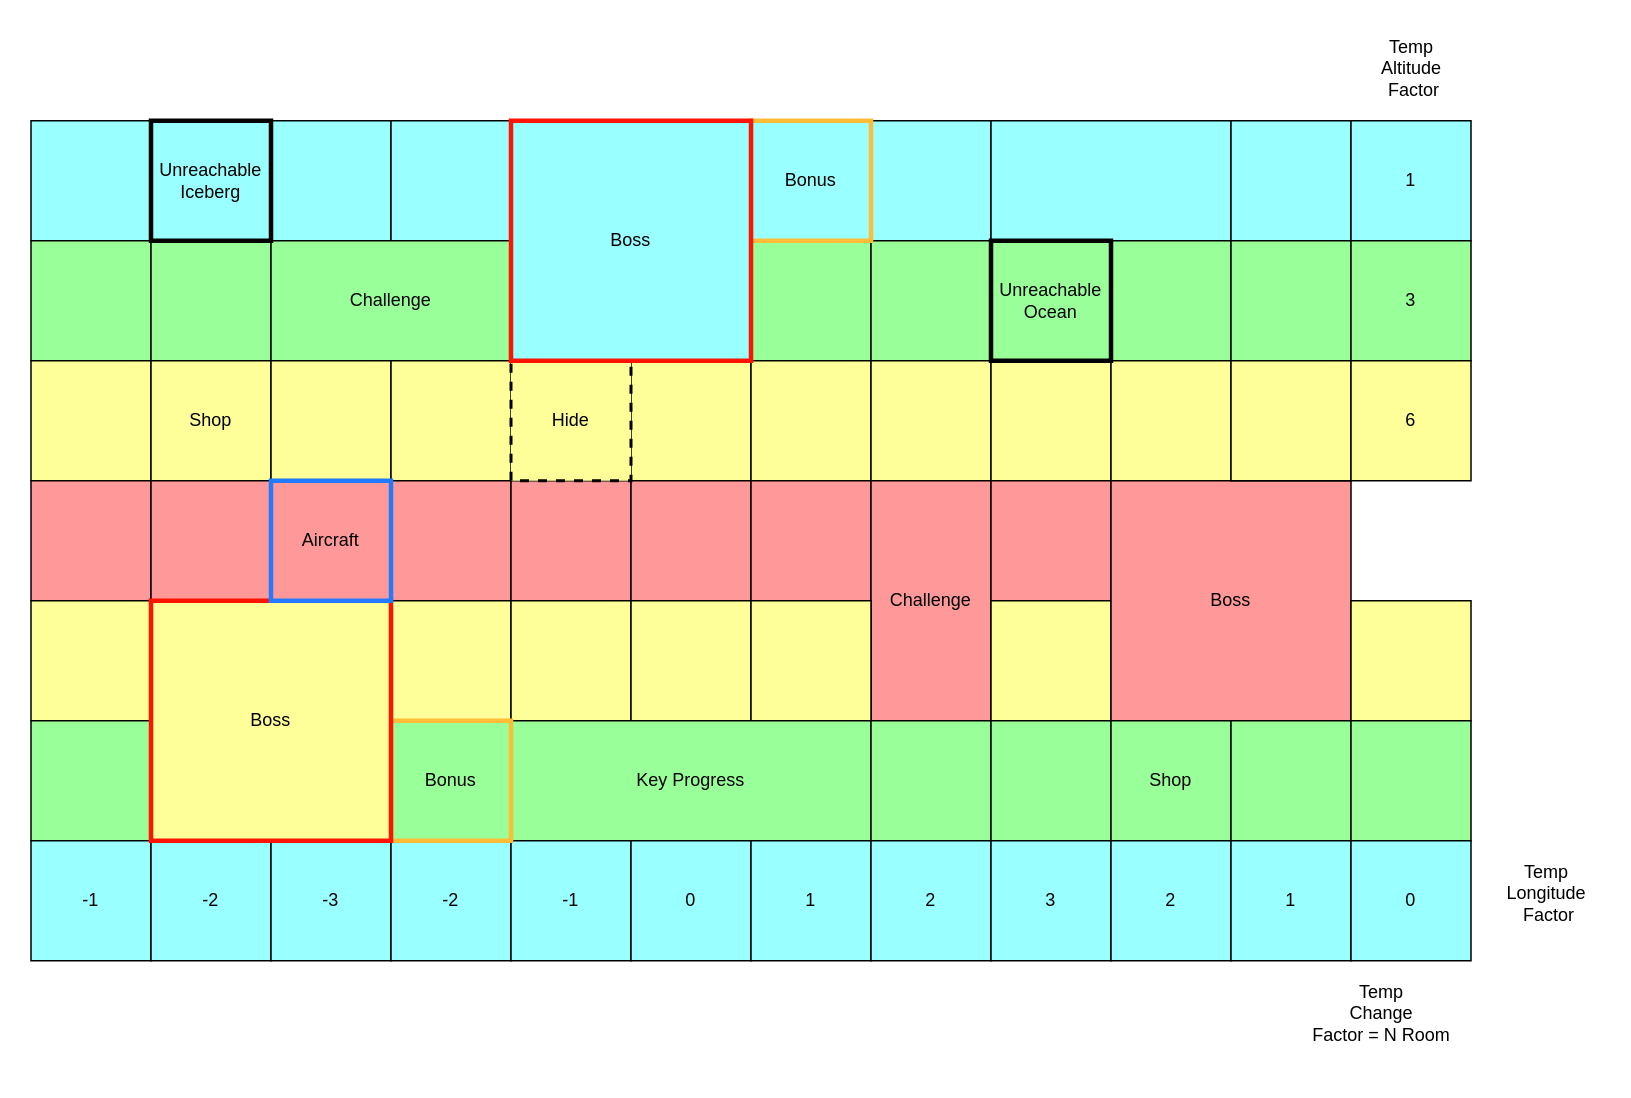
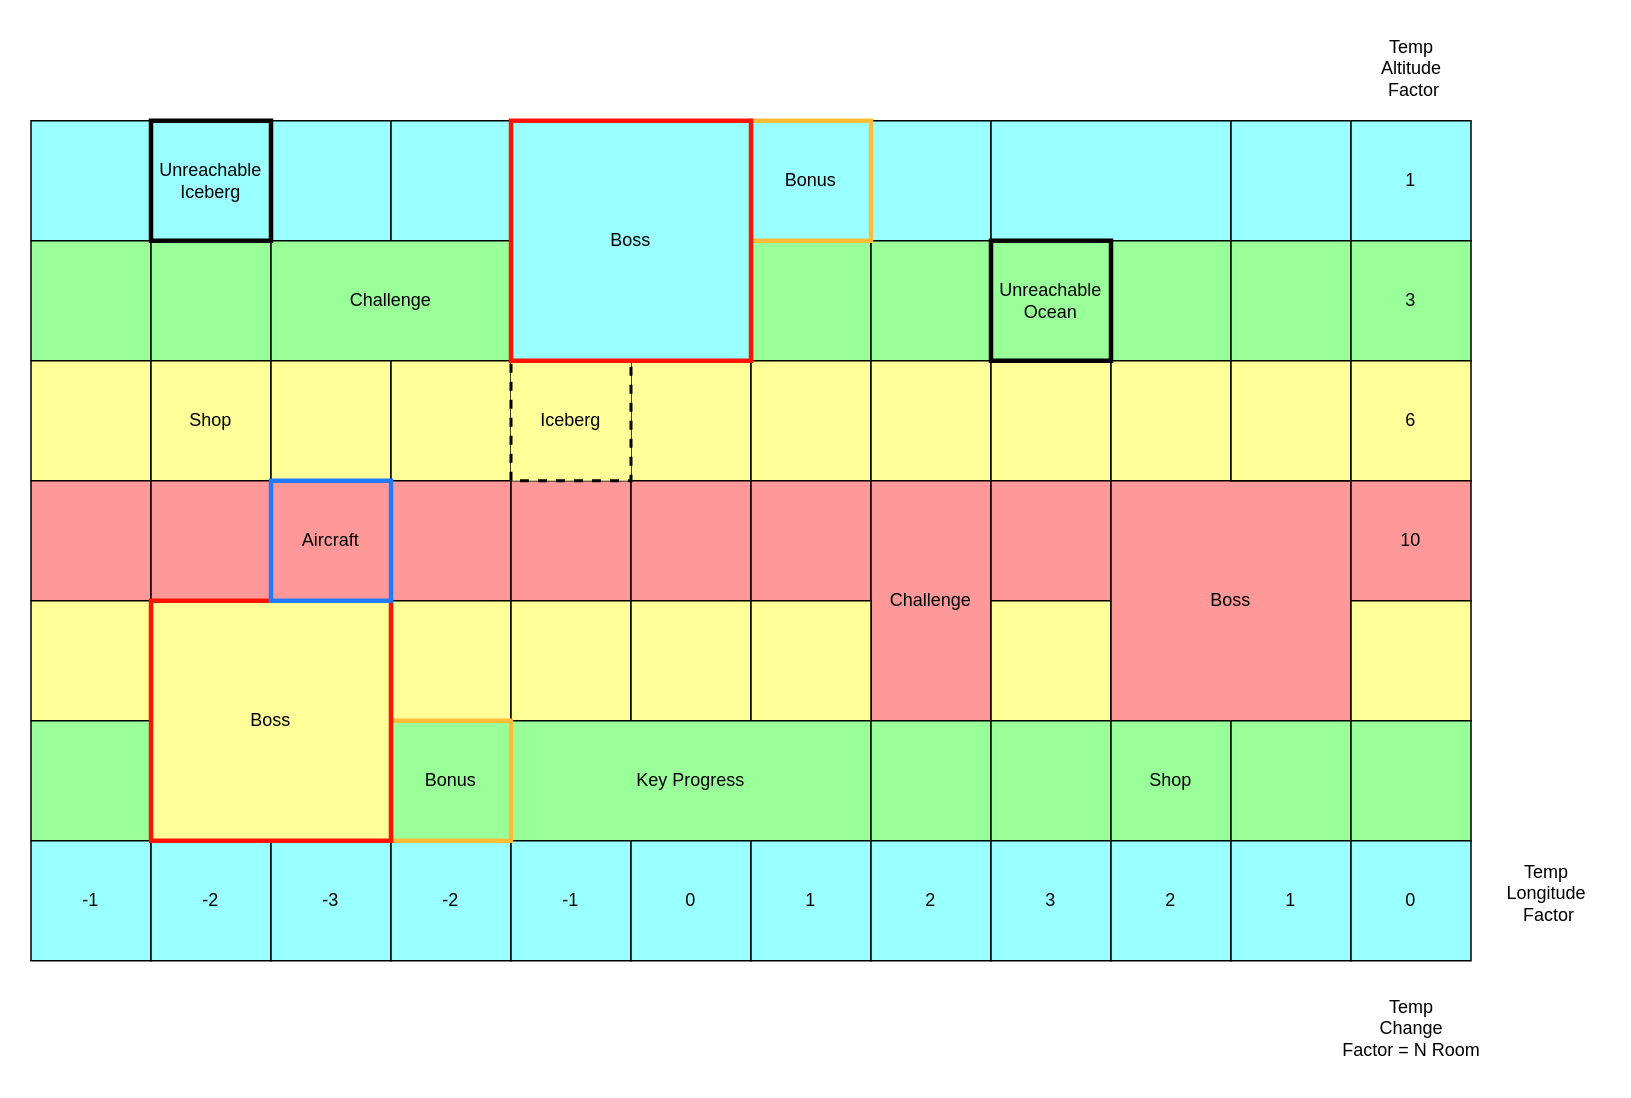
(571, 421) -> (571, 421)
none -> (1411, 541)
(1381, 1013) -> (1411, 1028)
